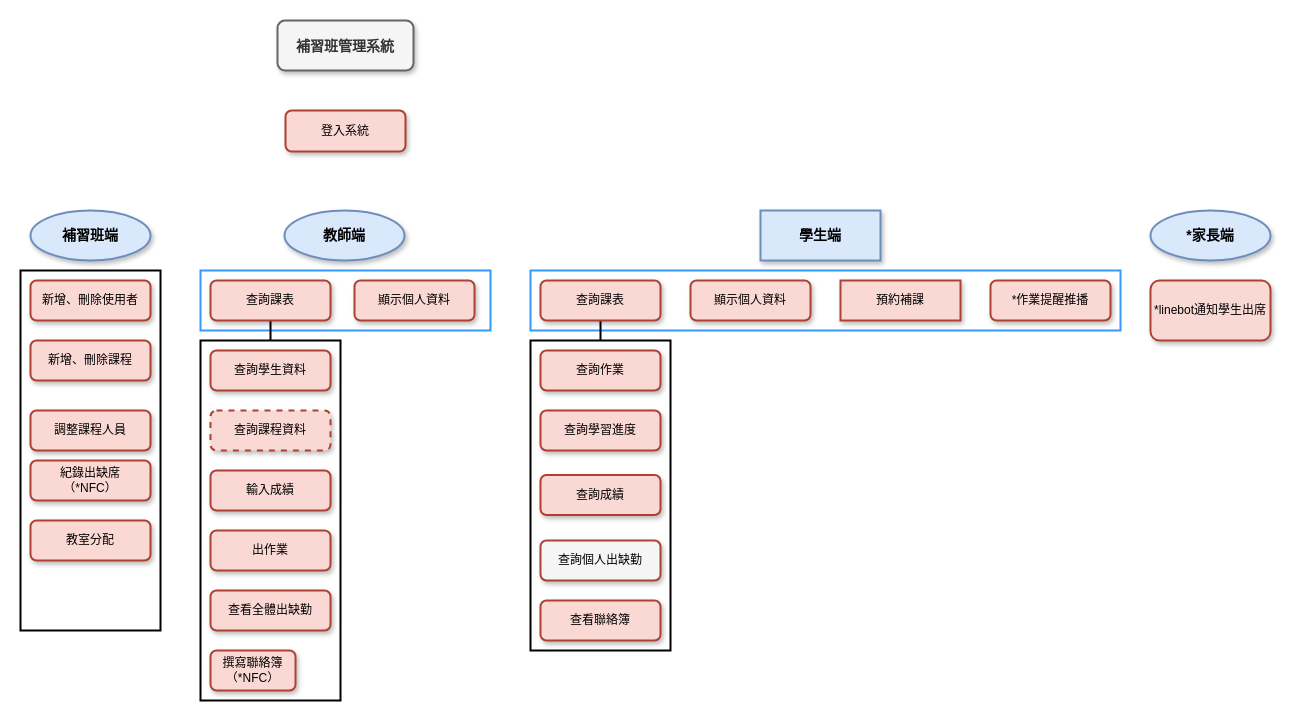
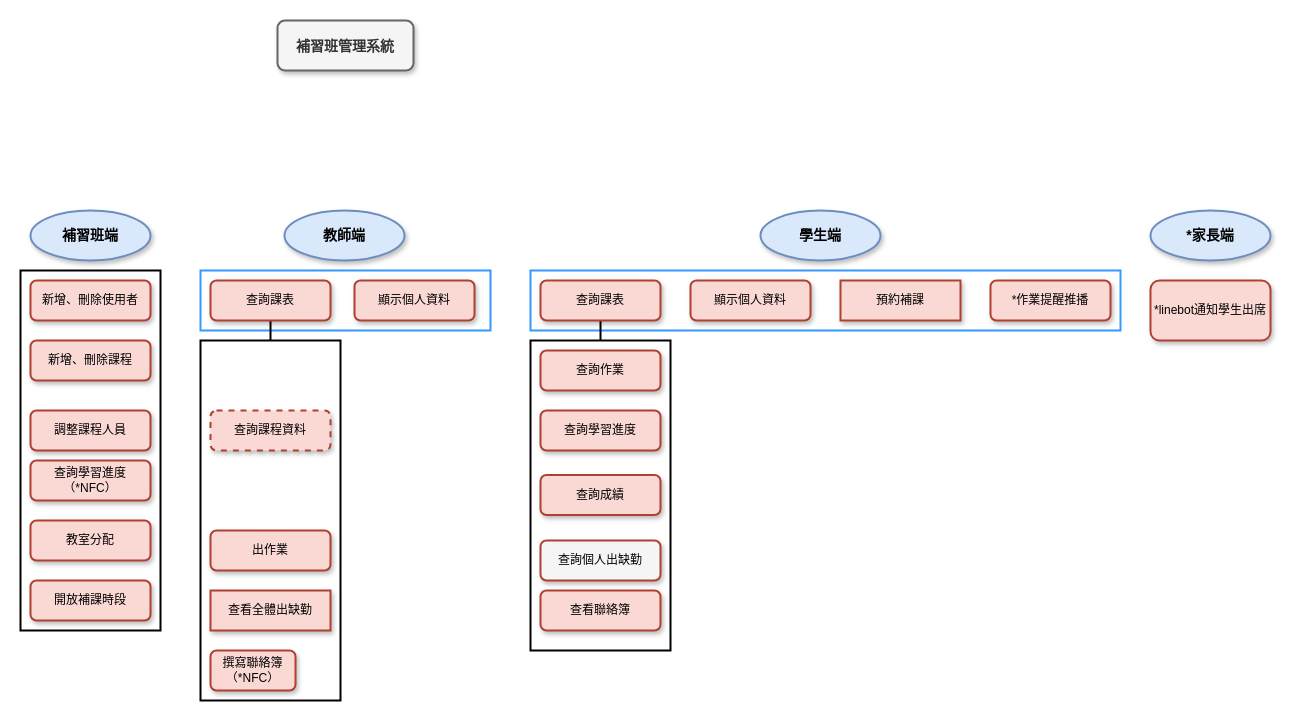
(346, 131) -> none
(821, 236) -> (821, 236)
(271, 371) -> none
(91, 481) -> (91, 481)
(271, 491) -> none
none -> (91, 601)
(271, 611) -> (271, 611)
(601, 621) -> (601, 611)
